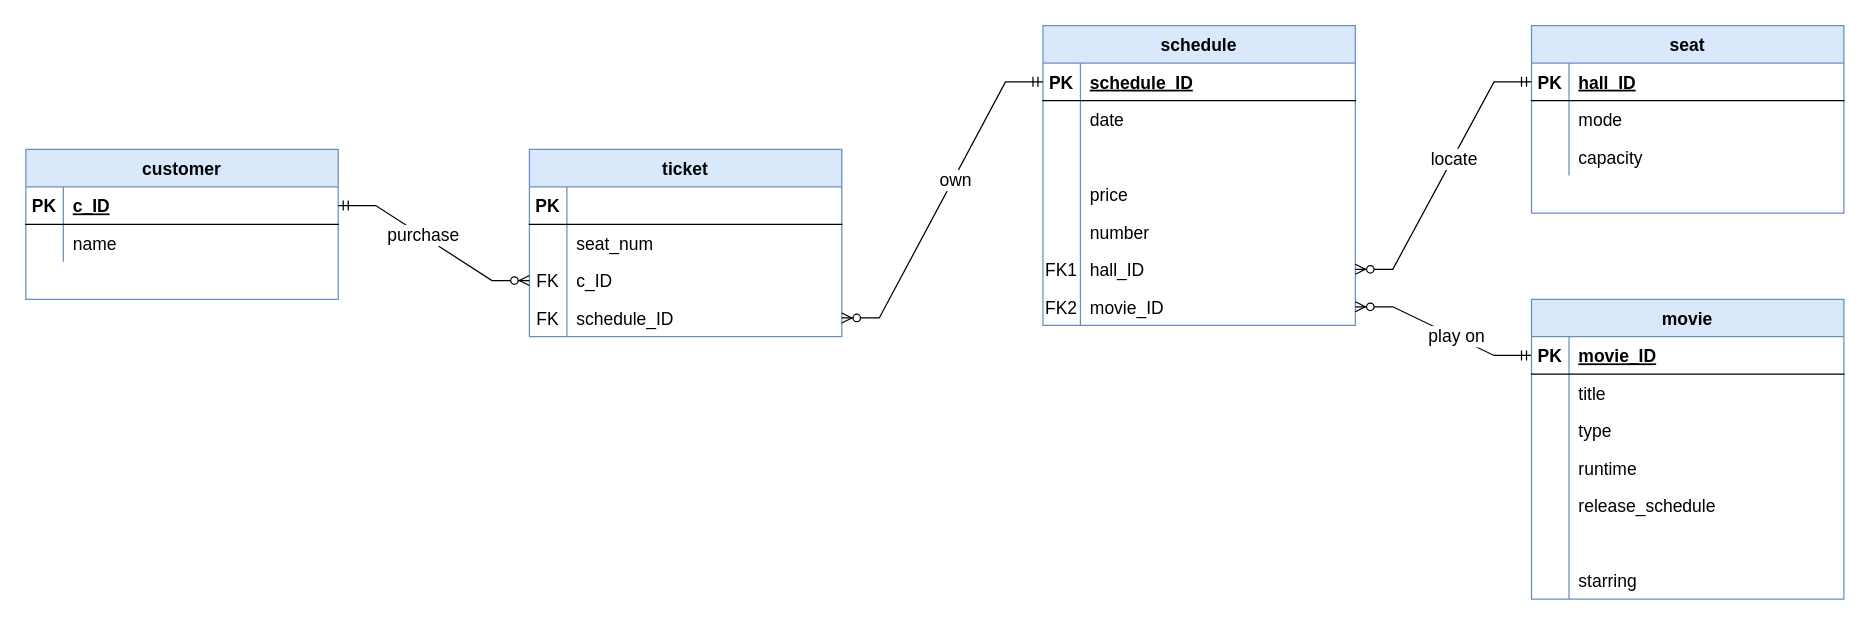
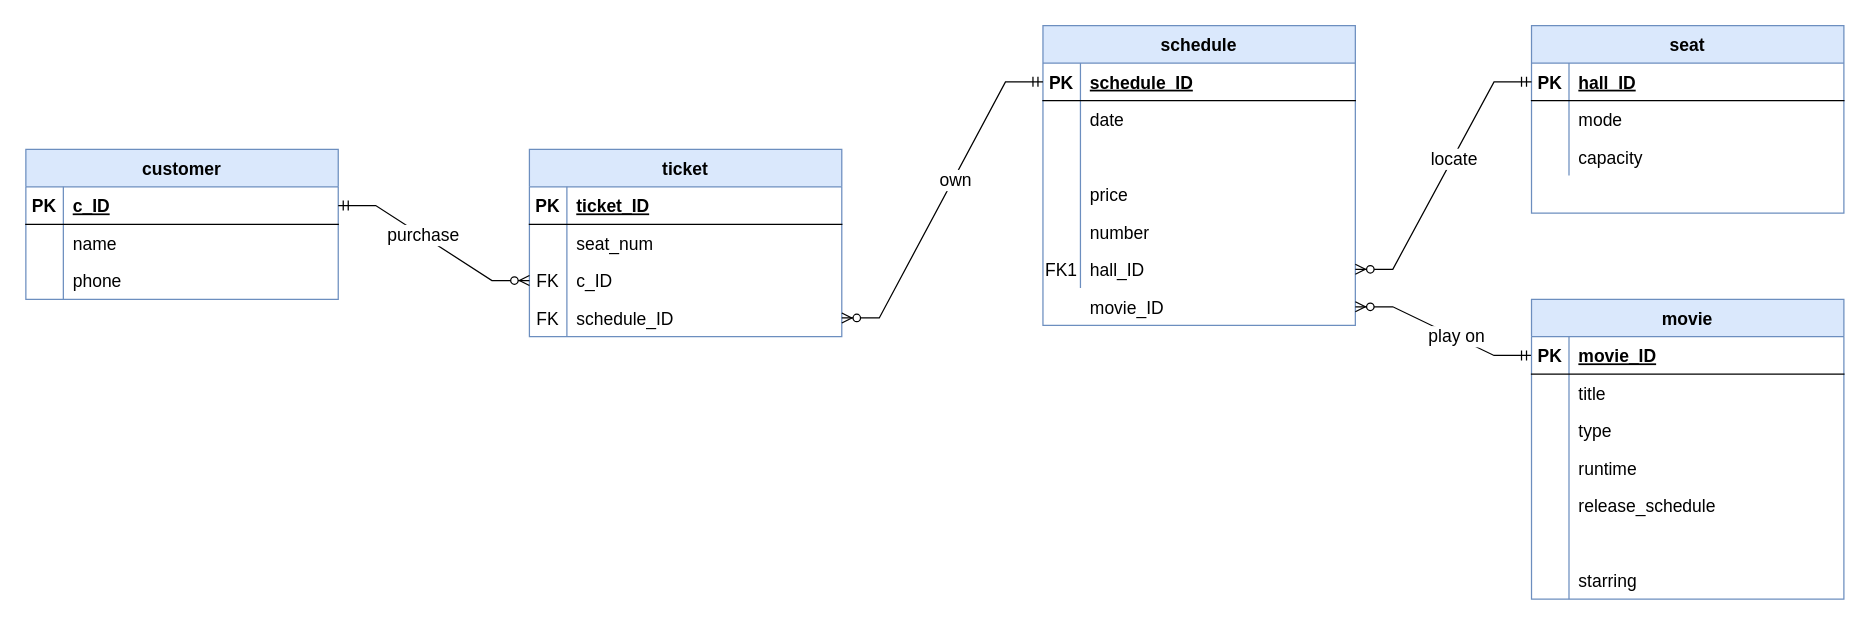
none -> (704, 206)
none -> (201, 281)
(1062, 307) -> none
